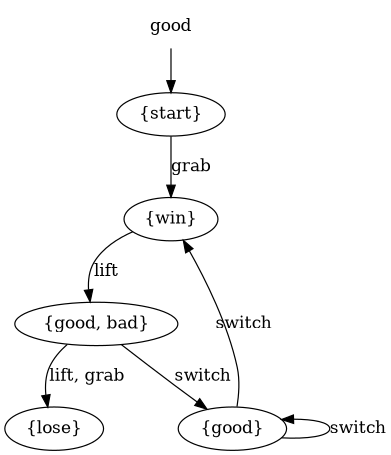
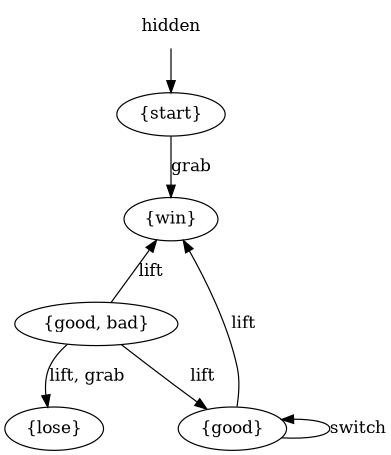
(171, 26) -> (171, 26)
(101, 254) -> (130, 276)
(244, 324) -> (244, 324)
(203, 376) -> (203, 376)
